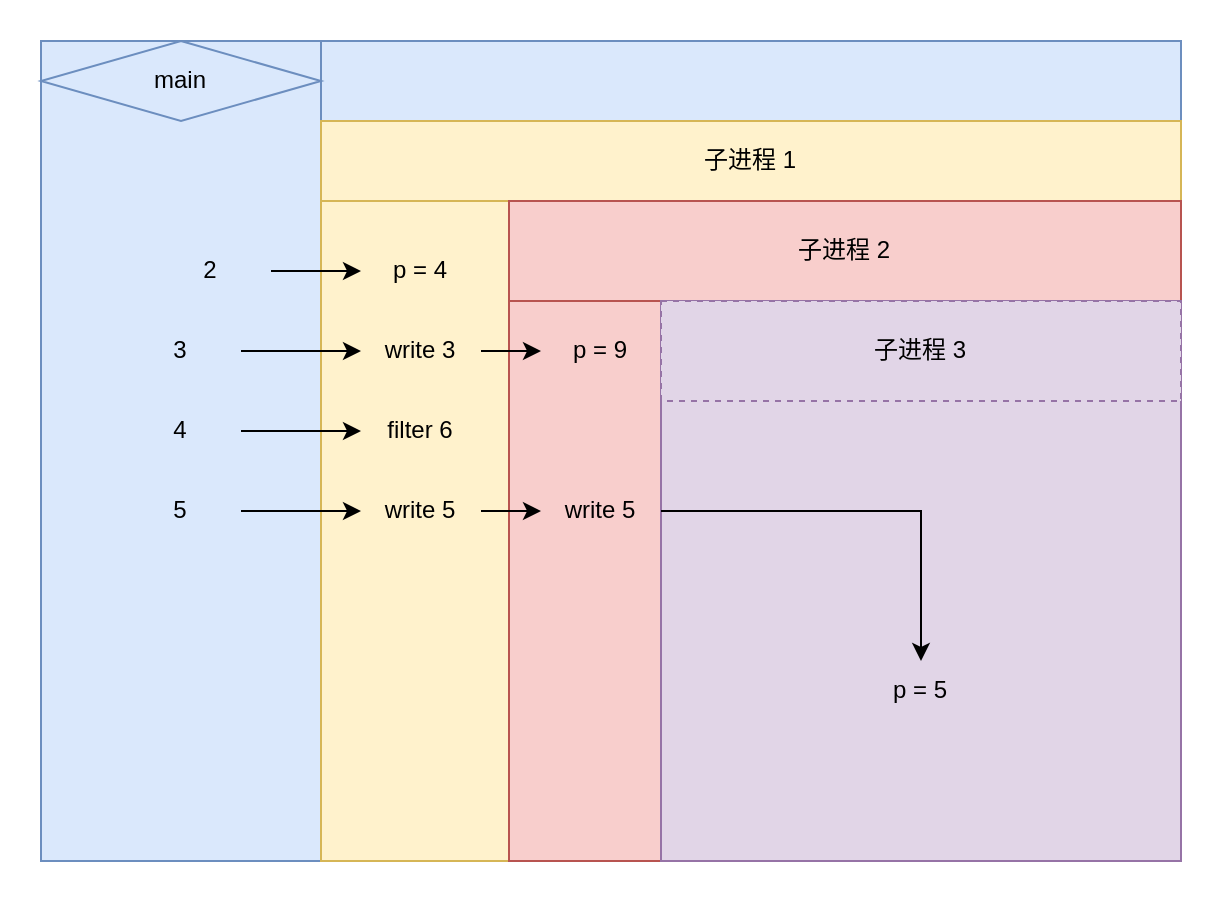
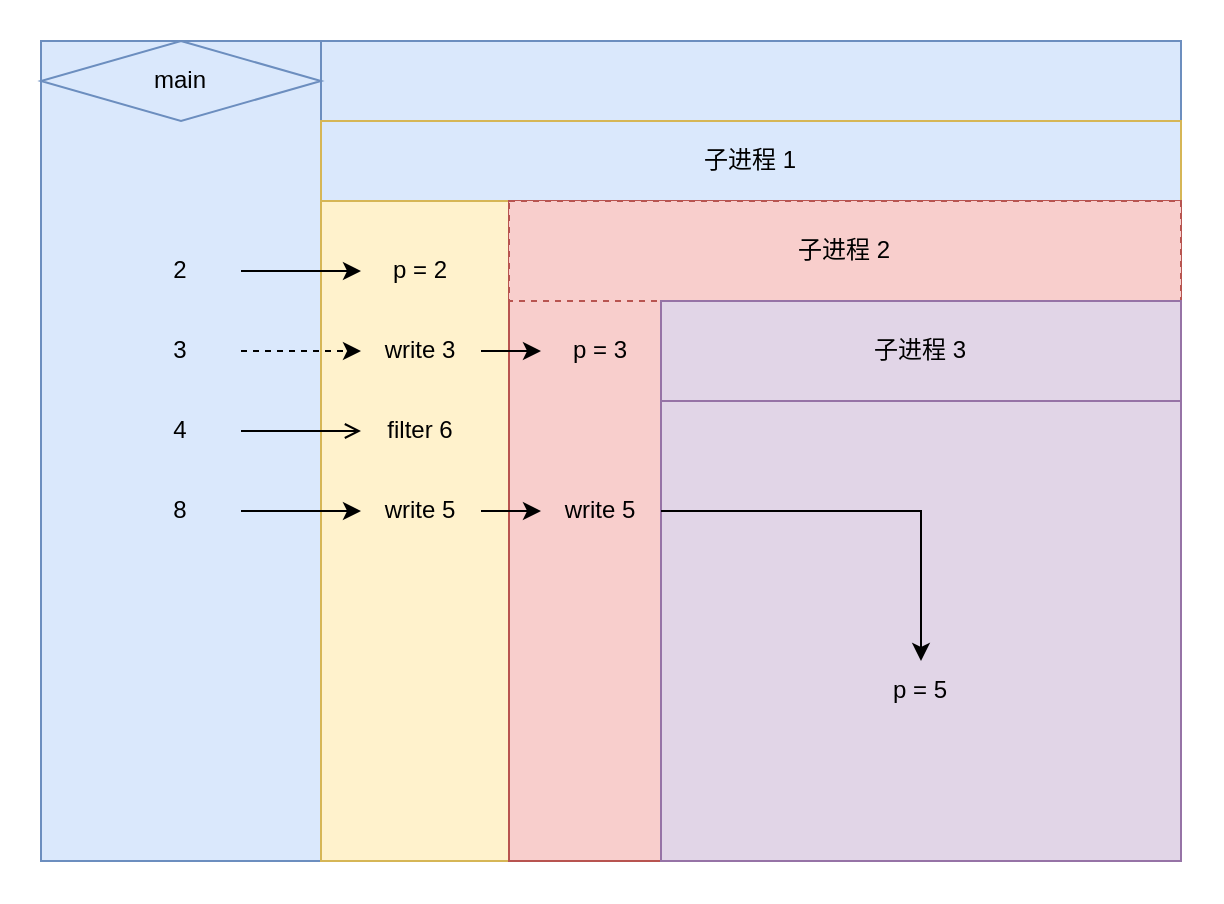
(751, 161) -> (751, 161)
(845, 251) -> (845, 251)
(211, 271) -> (181, 271)
(421, 271) -> (421, 271)
(296, 351) -> (296, 351)
(601, 351) -> (601, 351)
(921, 351) -> (921, 351)
(346, 431) -> (348, 431)
(181, 511) -> (181, 511)
